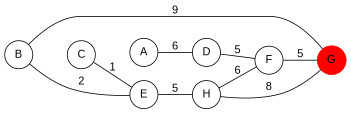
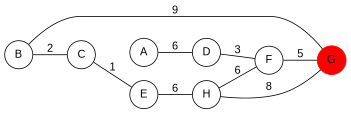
(238, 50) -> (238, 50)
(175, 89) -> (175, 89)
(76, 90) -> (50, 55)
